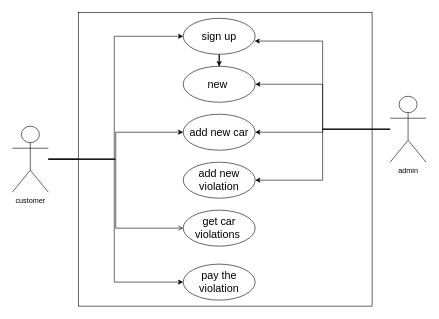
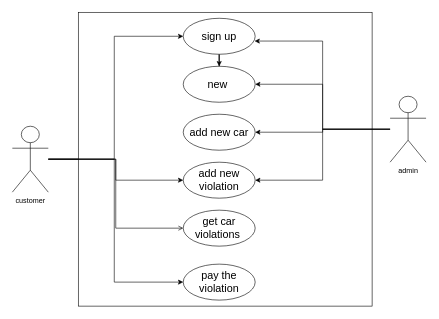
(177, 132) -> (177, 180)
